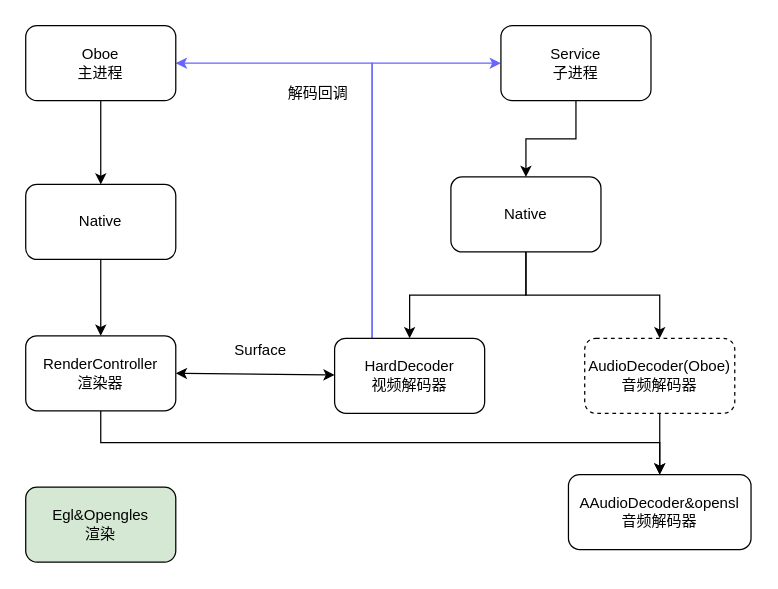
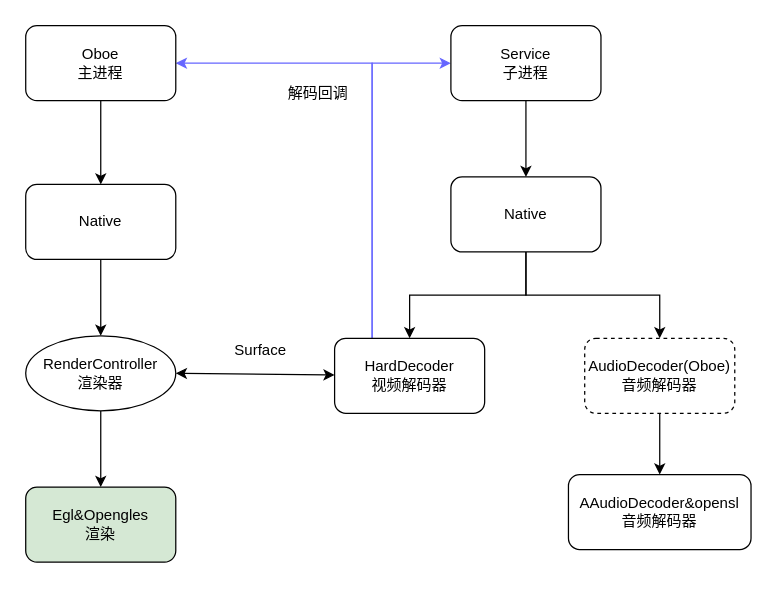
(576, 63) -> (526, 63)
(101, 373) -> (101, 373)
(378, 443) -> (101, 459)
